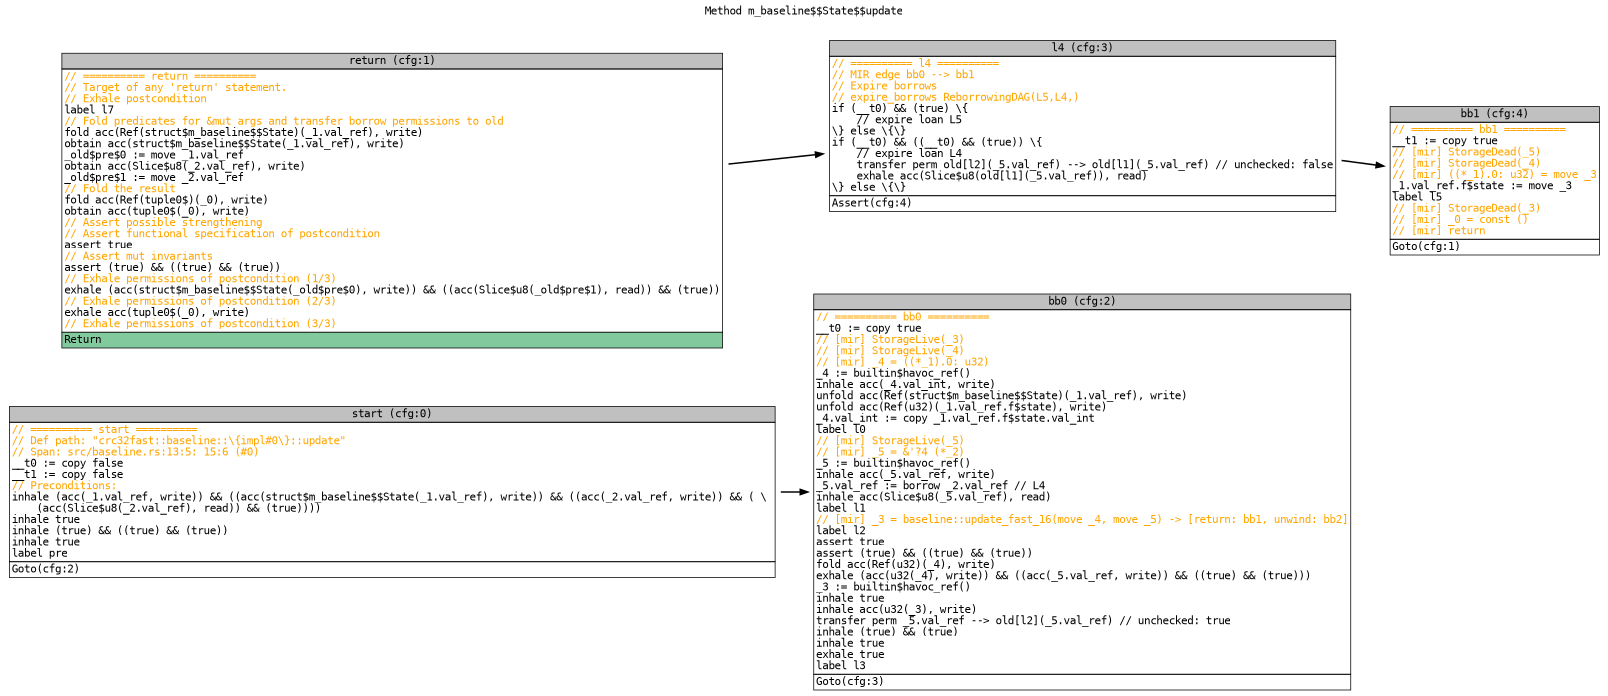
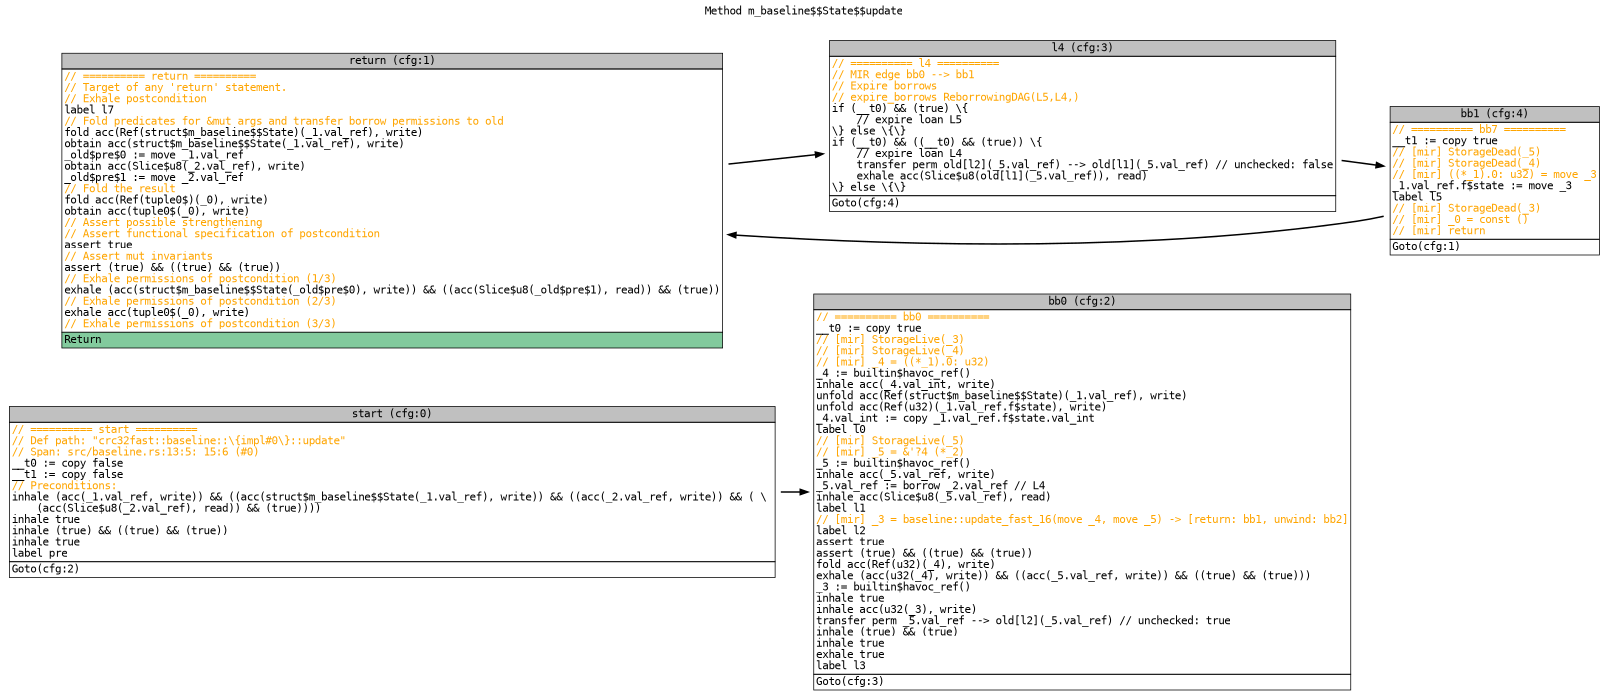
(1479, 130) -> (1479, 130)
(872, 203) -> (866, 203)
none -> (1060, 243)
